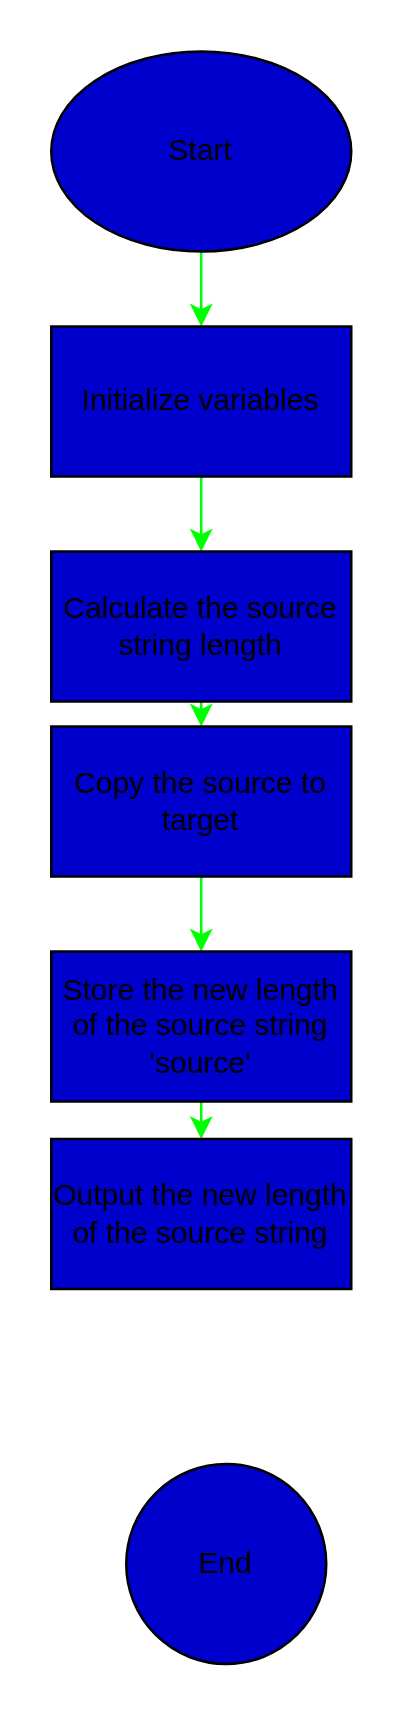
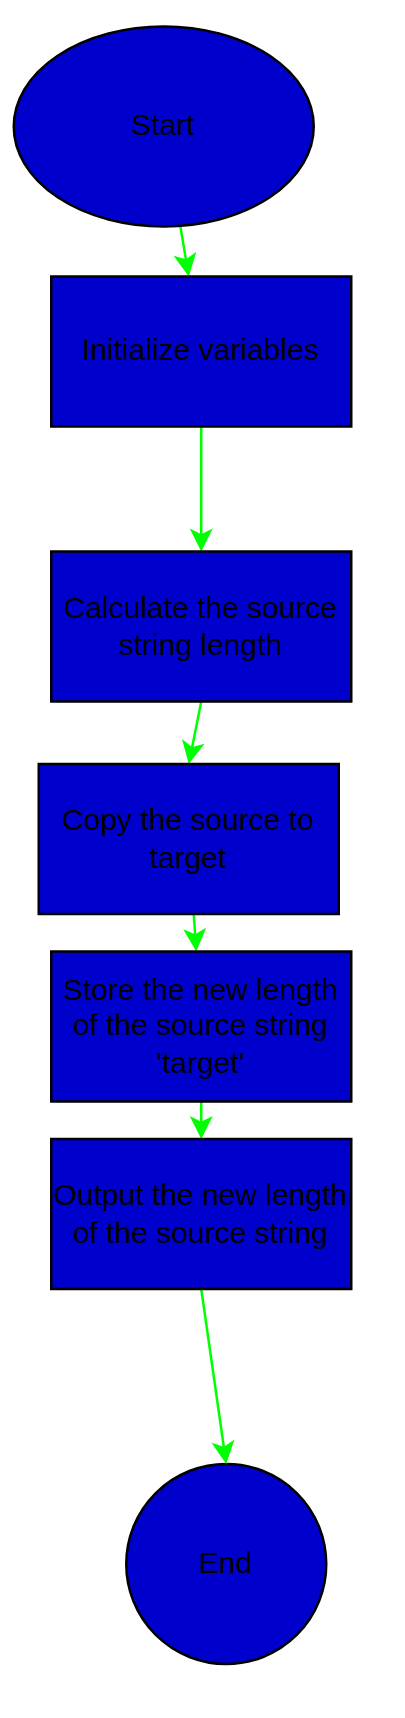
(201, 151) -> (164, 126)
(201, 401) -> (201, 351)
(201, 801) -> (189, 839)
(201, 1026) -> (201, 1026)
none -> (213, 1368)
